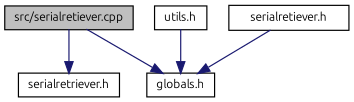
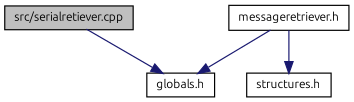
(181, 18) -> none
(289, 18) -> (289, 18)
(69, 85) -> none
none -> (289, 85)
